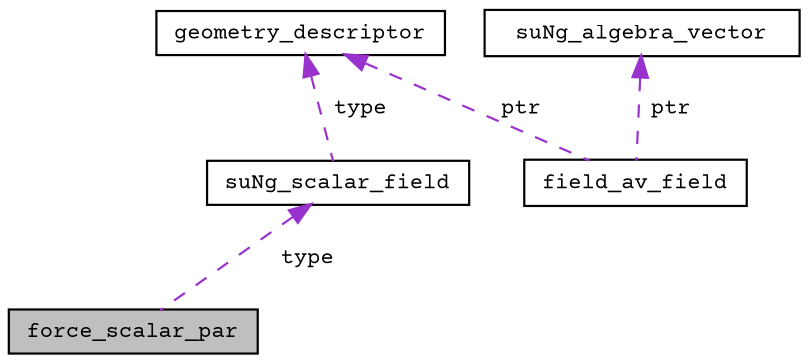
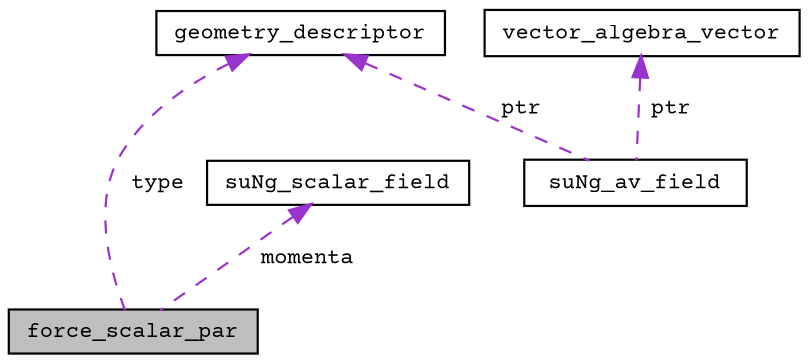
(642, 33) -> (642, 33)
(322, 119) -> (117, 163)
(636, 183) -> (636, 183)
(302, 258) -> (302, 258)
